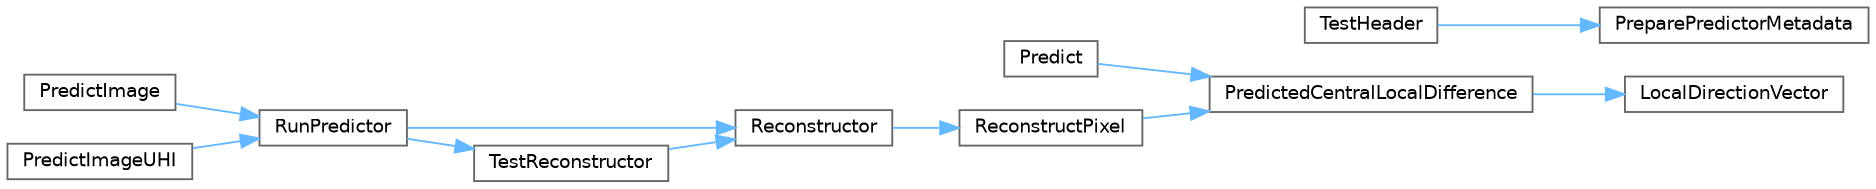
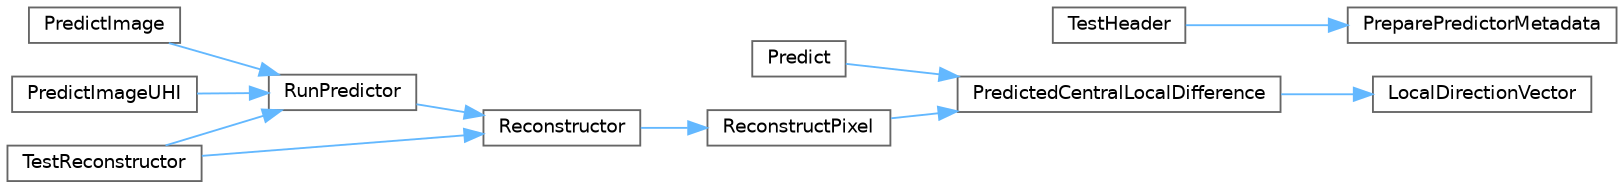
(431, 142) -> (214, 131)
